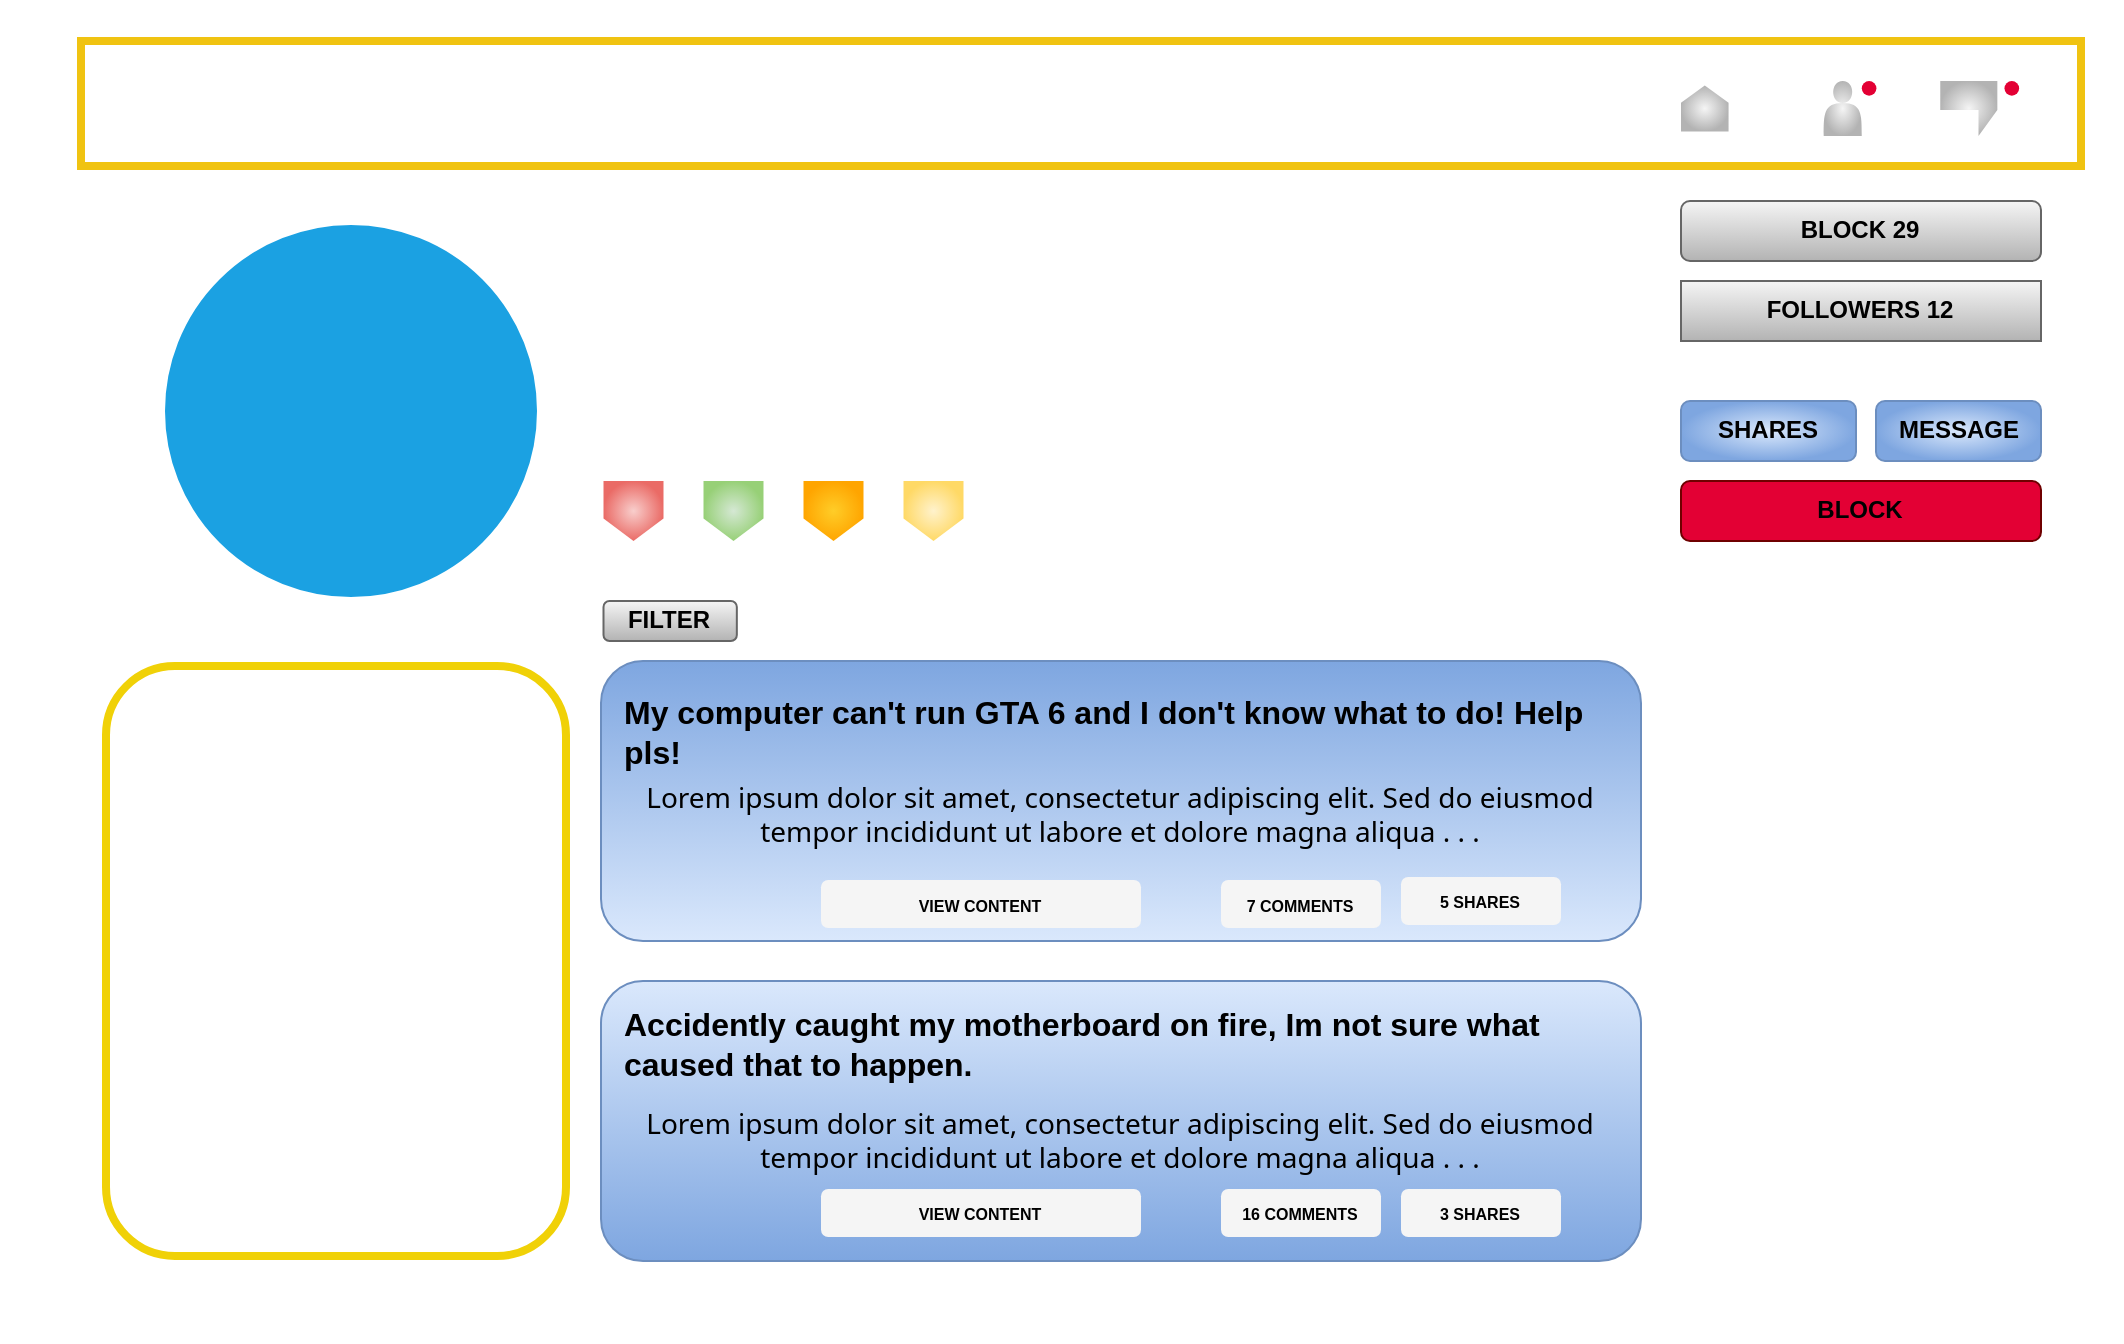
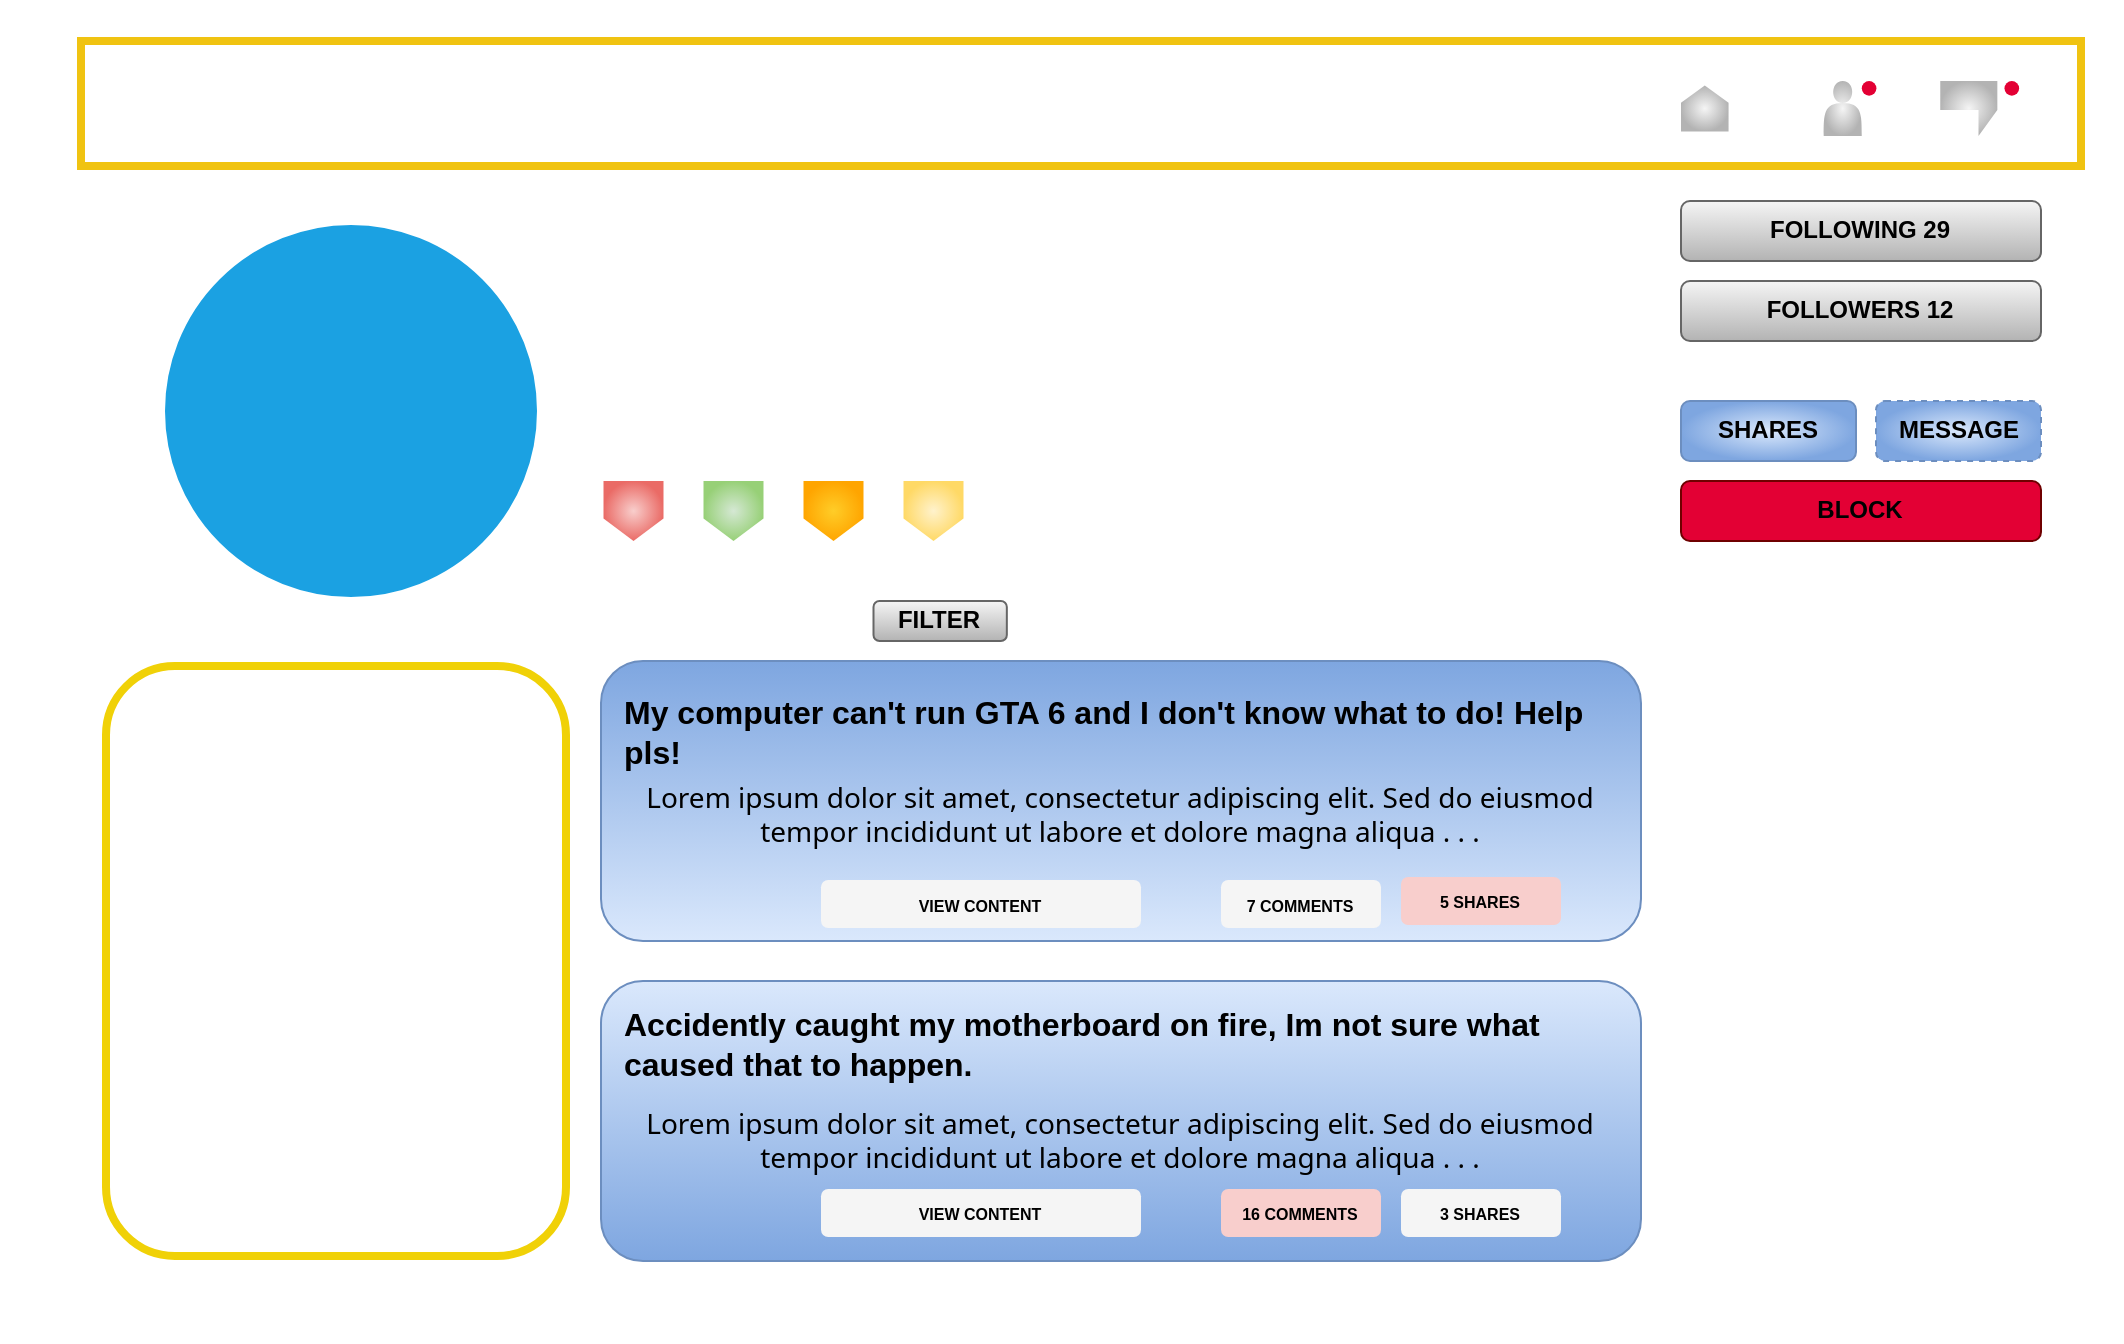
(1861, 231) -> (1861, 231)
(1861, 311) -> (1861, 311)
(1959, 431) -> (1959, 431)
(670, 621) -> (940, 621)
(1481, 901) -> (1481, 901)
(1301, 1213) -> (1301, 1213)
